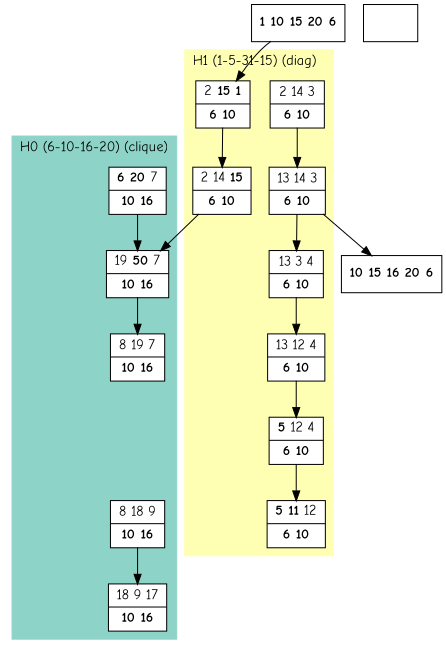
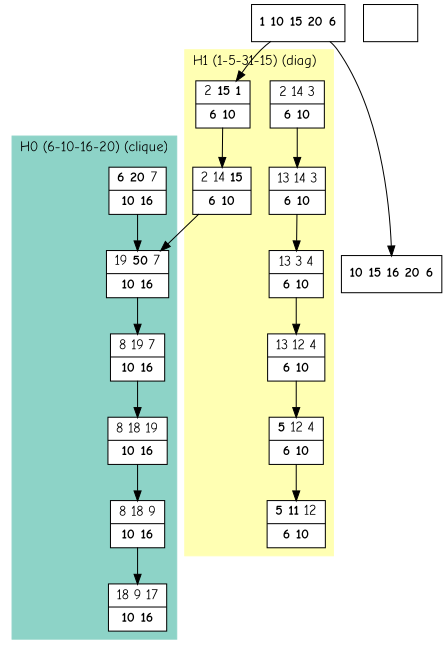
(343, 232) -> (376, 139)
none -> (138, 441)
